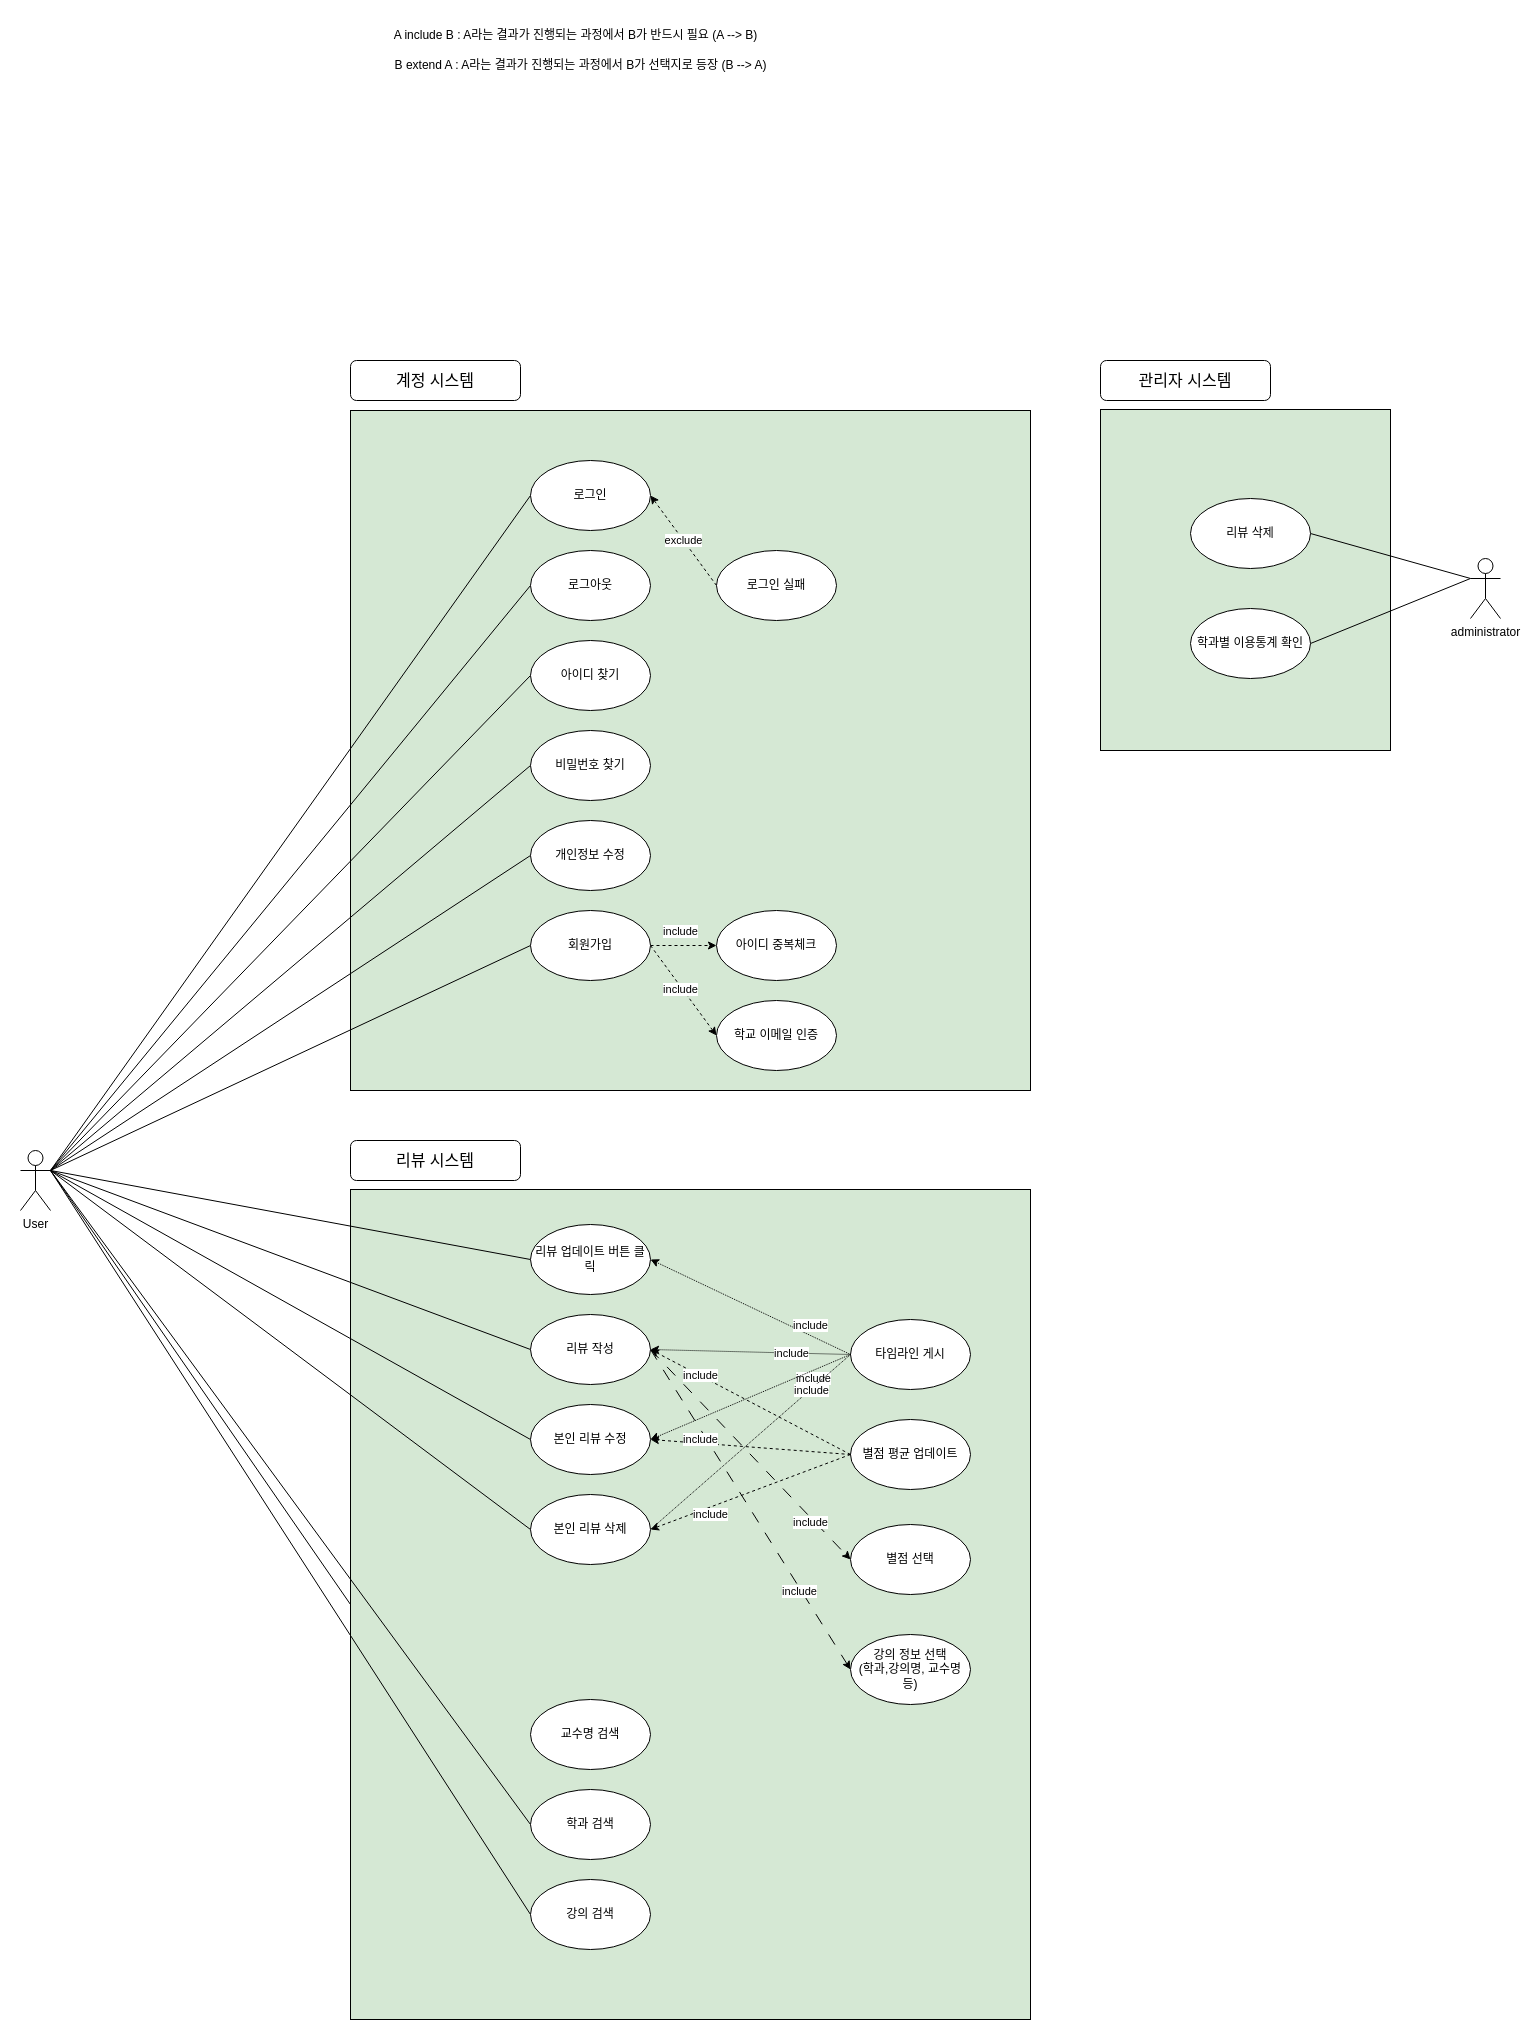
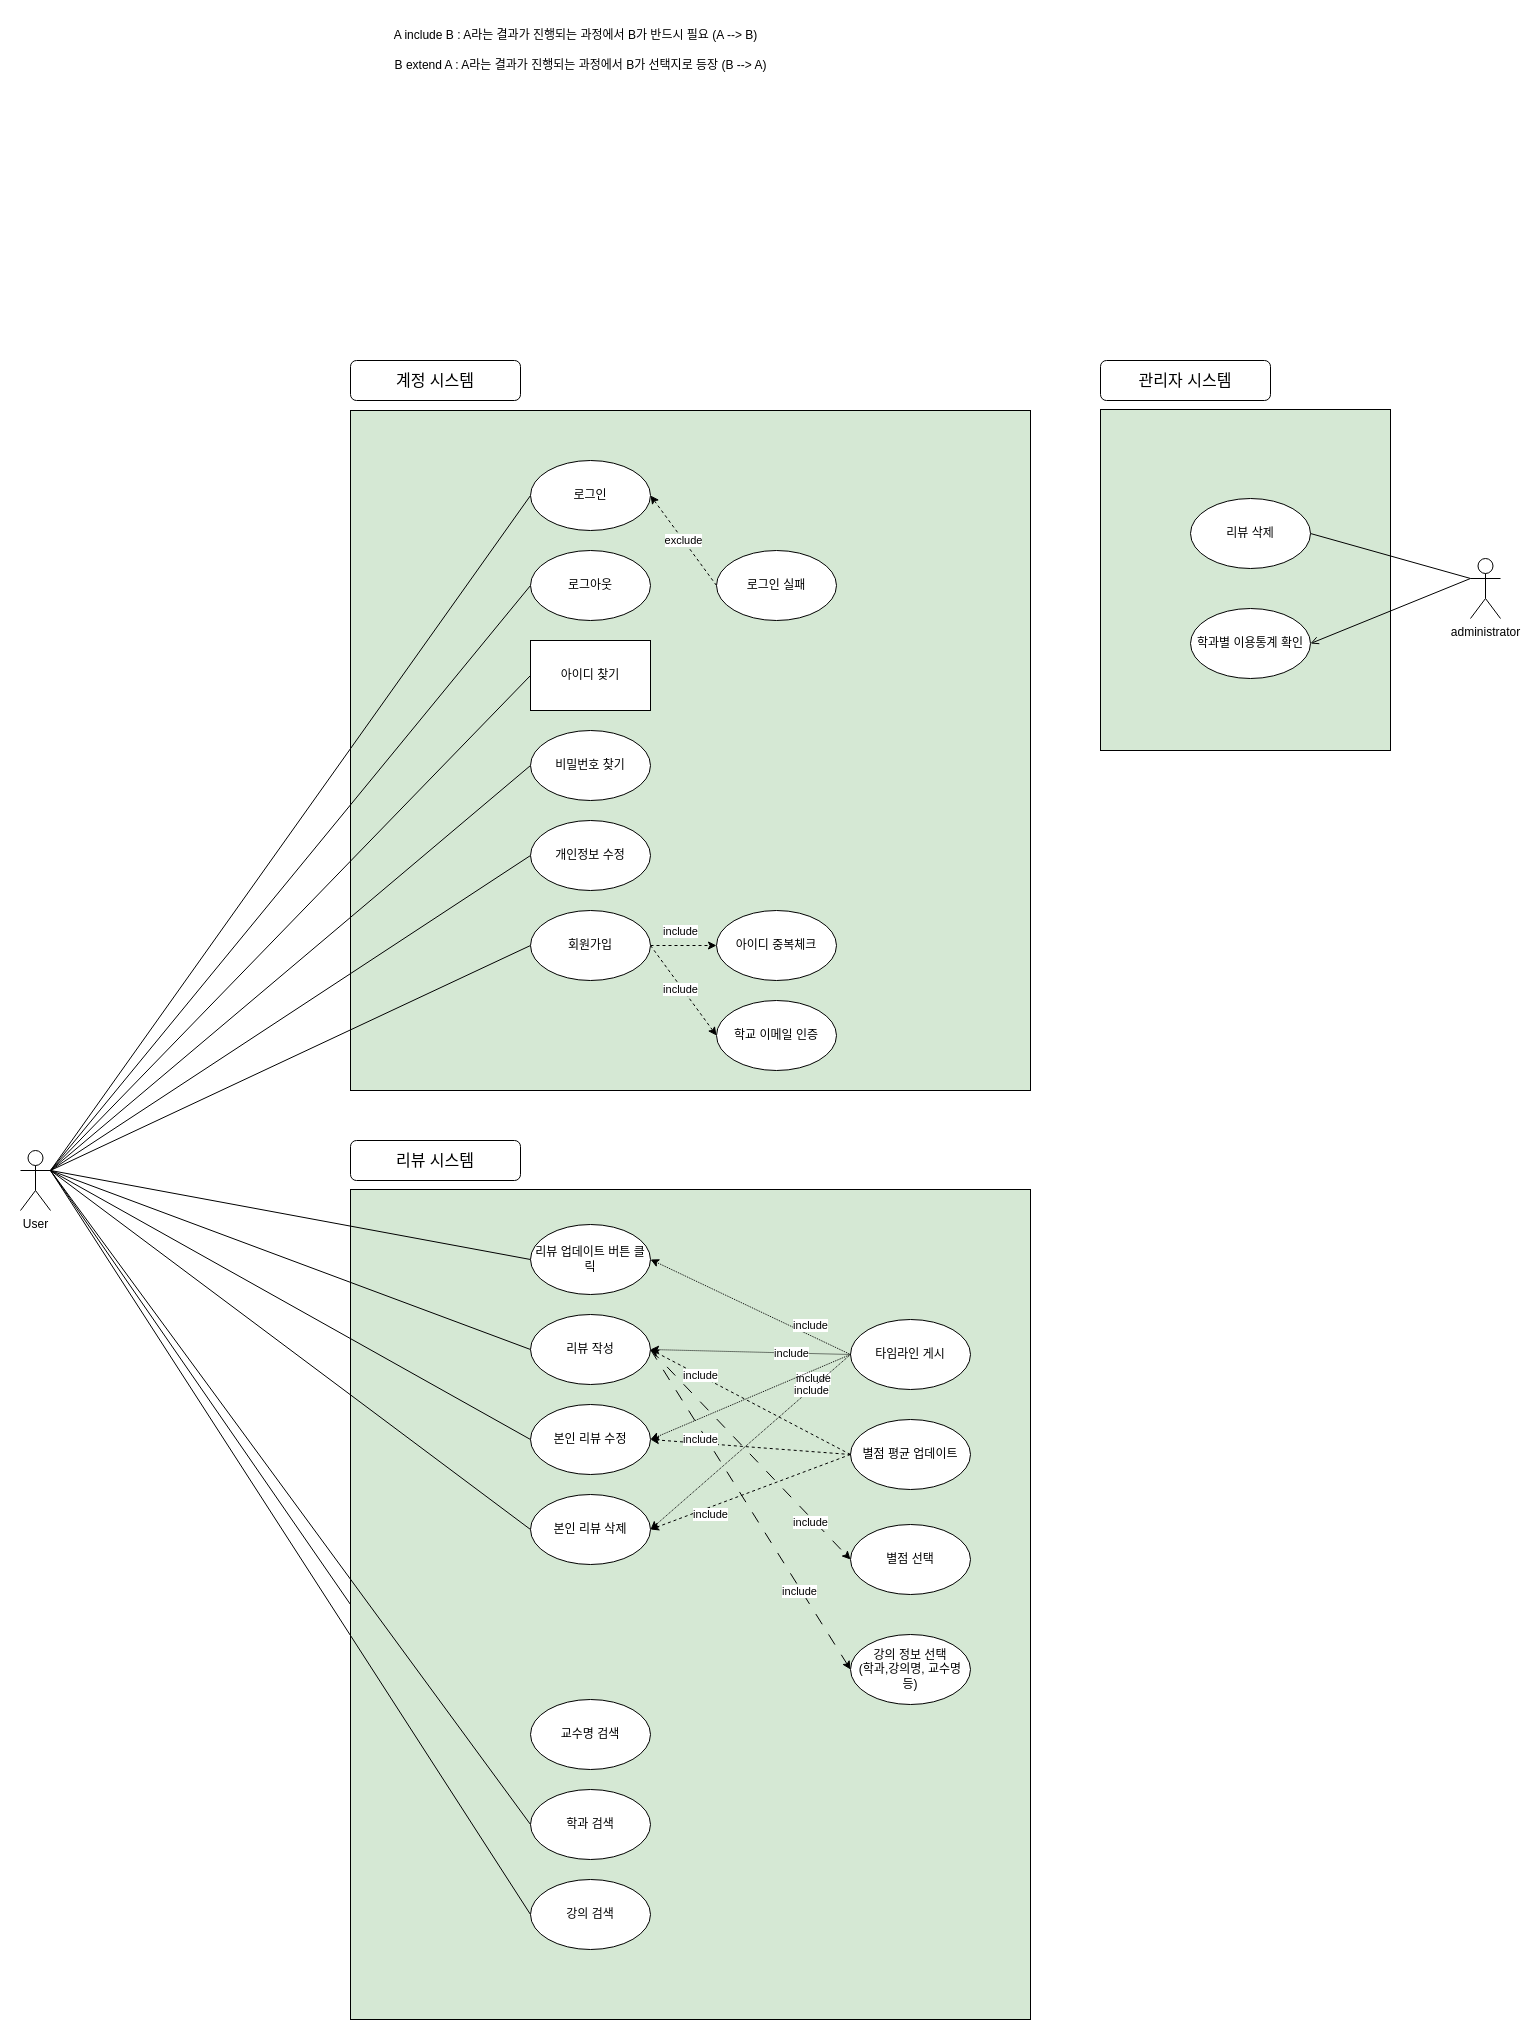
(1314, 642) -> (1315, 642)
(591, 676) -> (591, 676)
(654, 1527) -> (656, 1525)
